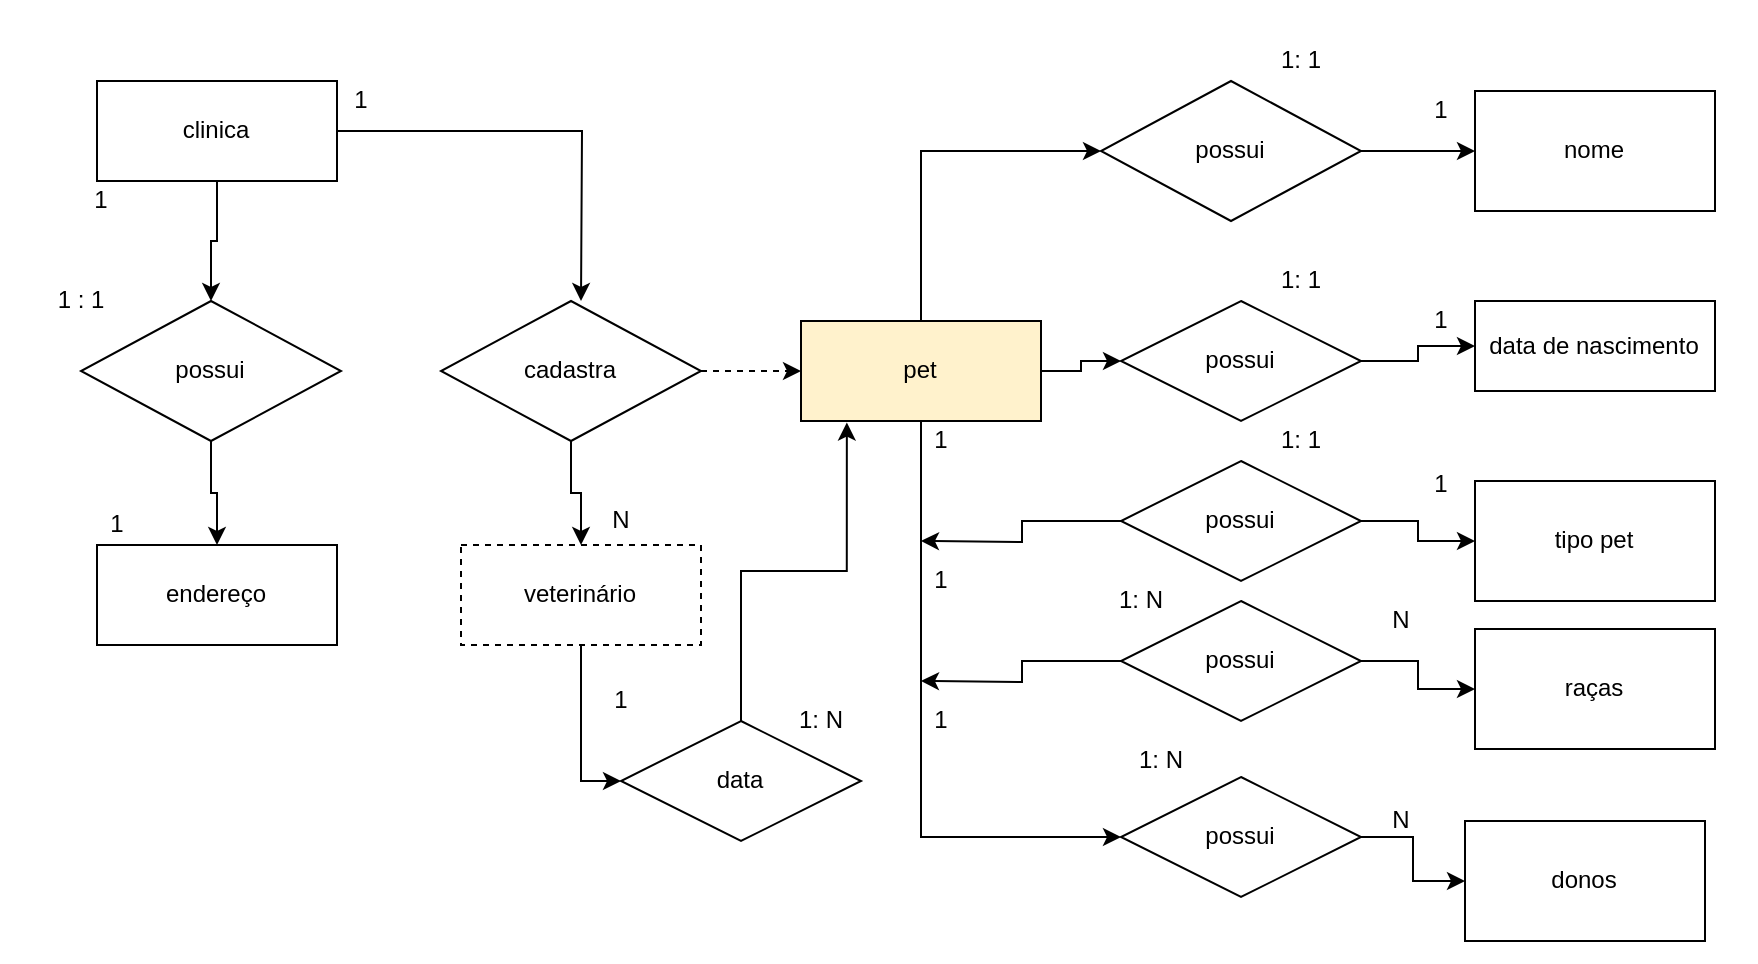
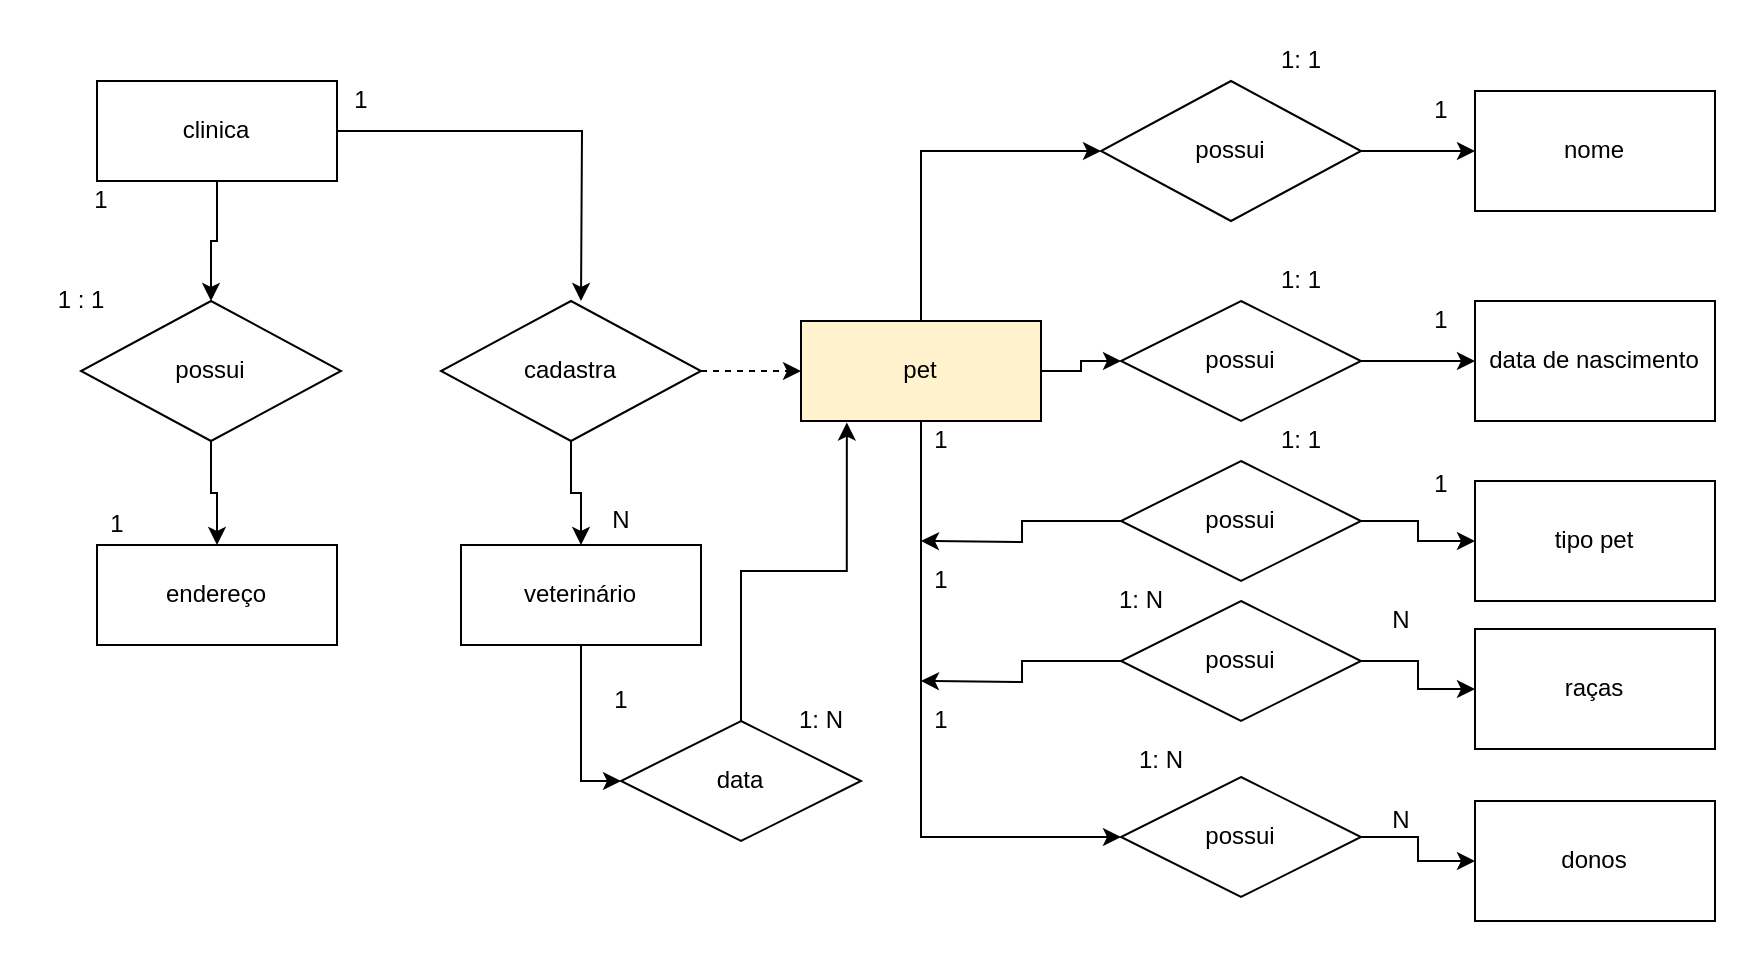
(1595, 346) -> (1595, 361)
(581, 595) -> (581, 595)
(1585, 881) -> (1595, 861)
